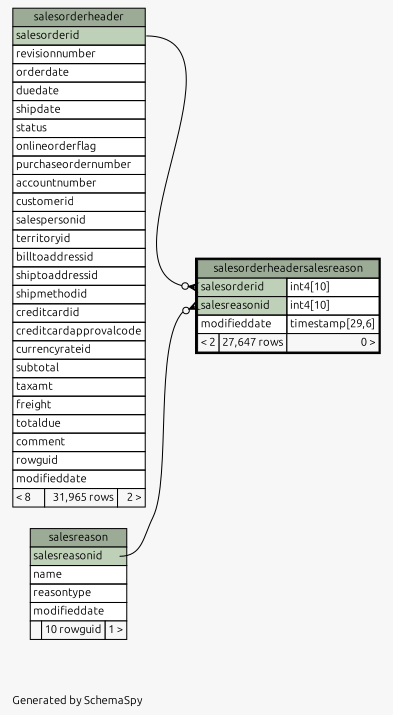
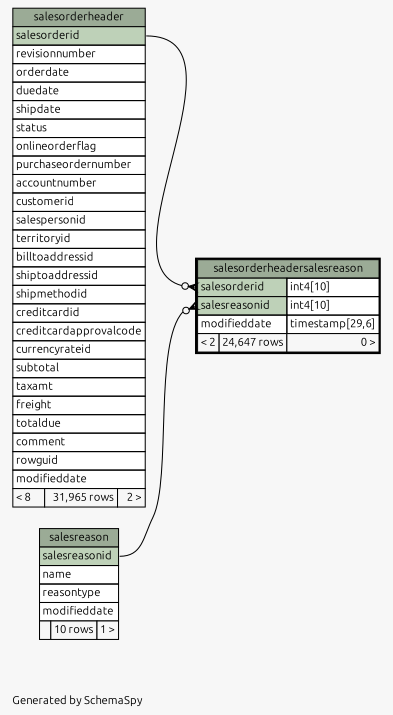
(253, 342) -> (253, 342)
(73, 630) -> (74, 630)
